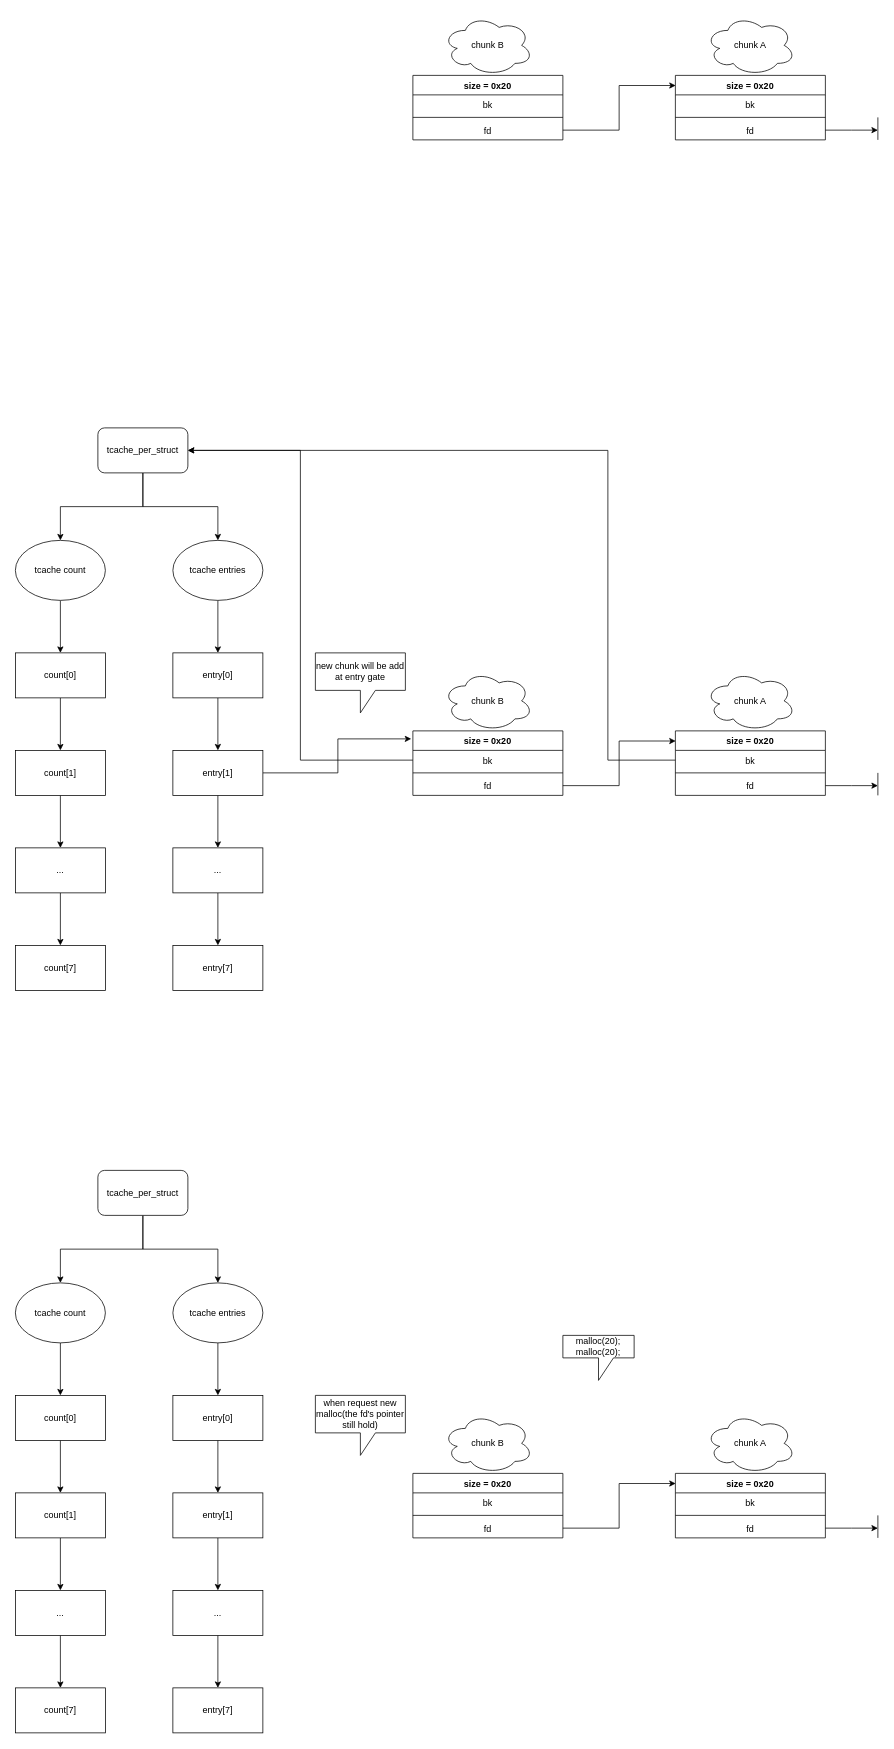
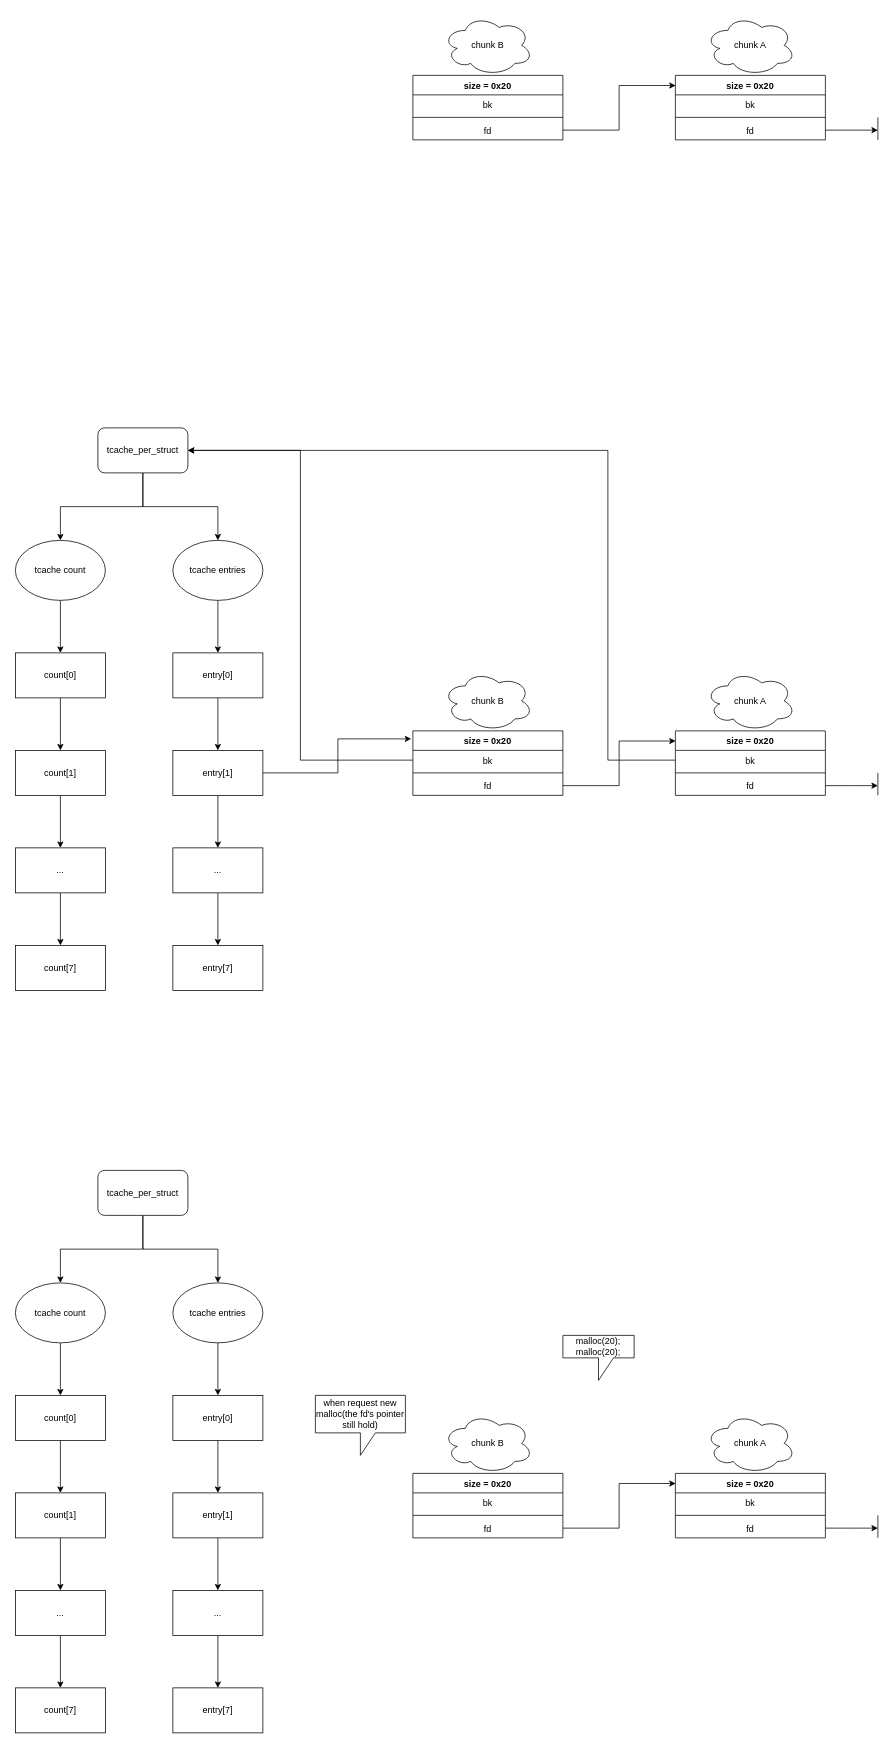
(360, 683) -> none
